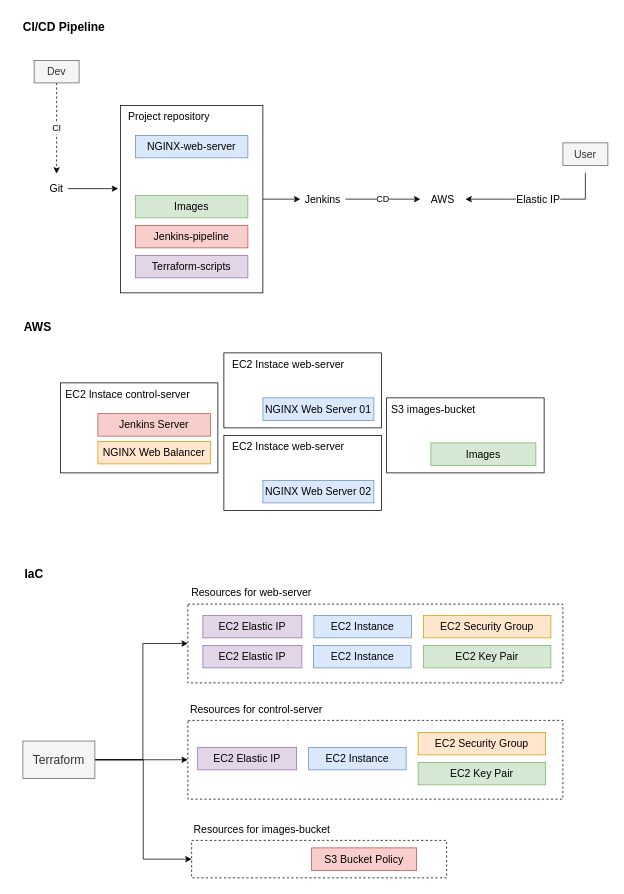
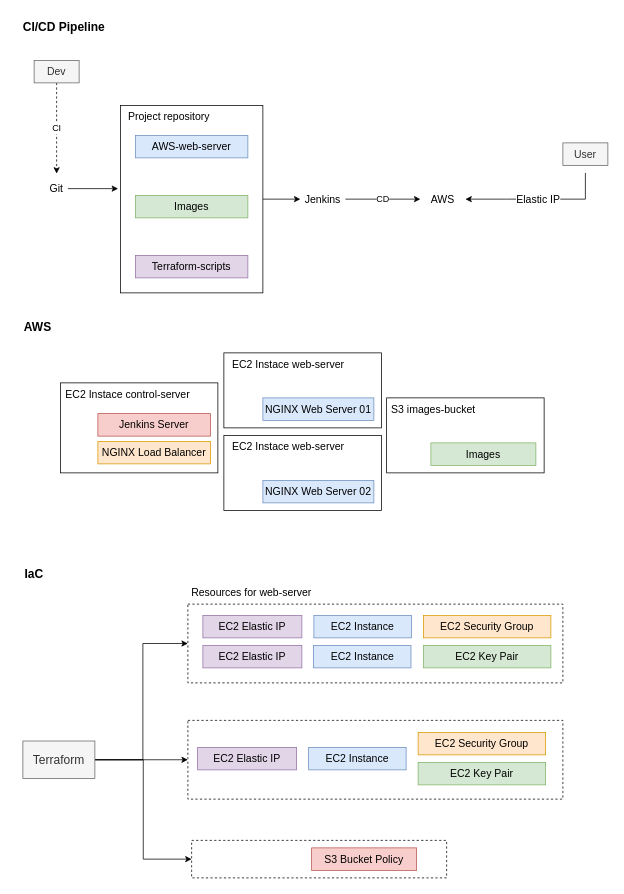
(192, 147) -> (192, 147)
(192, 237) -> none
(154, 453) -> (154, 453)
(257, 709) -> none
(262, 829) -> none
